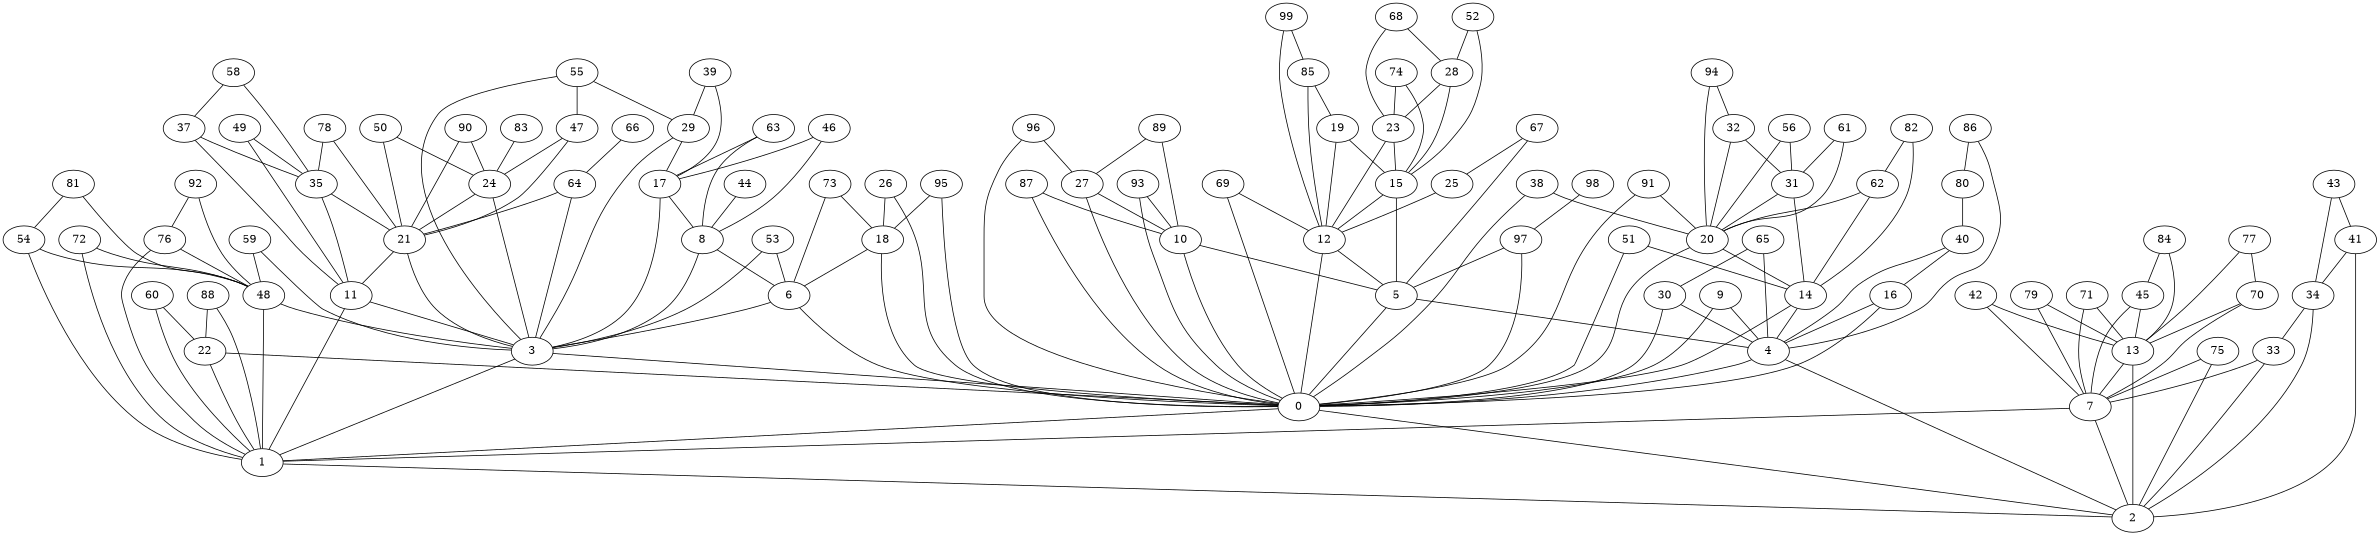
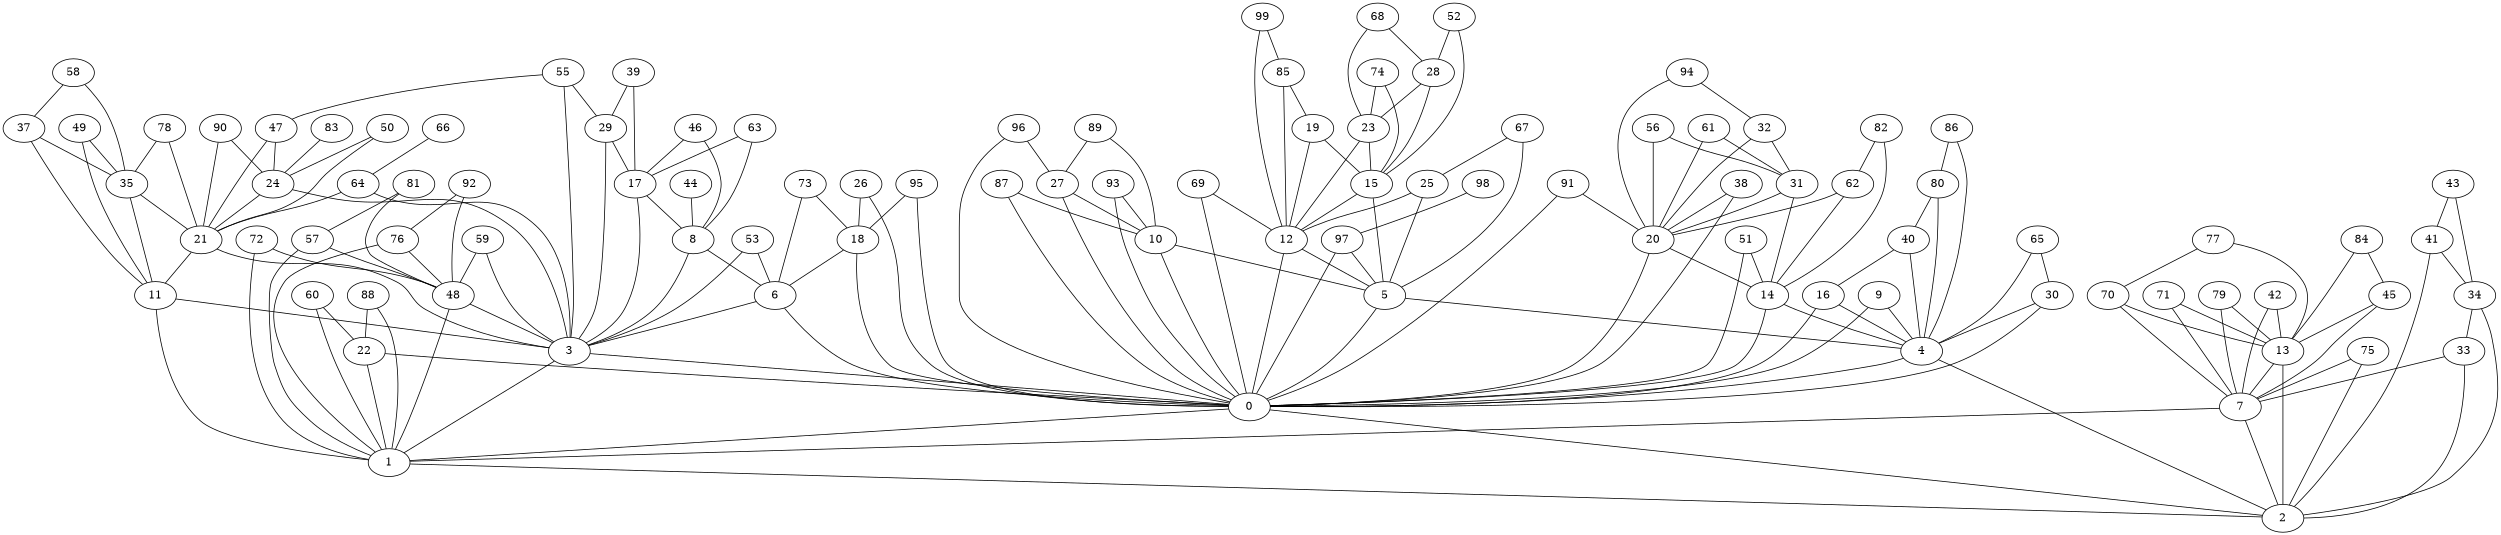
(24, 240) -> (313, 240)
none -> (1406, 240)
none -> (1935, 268)
